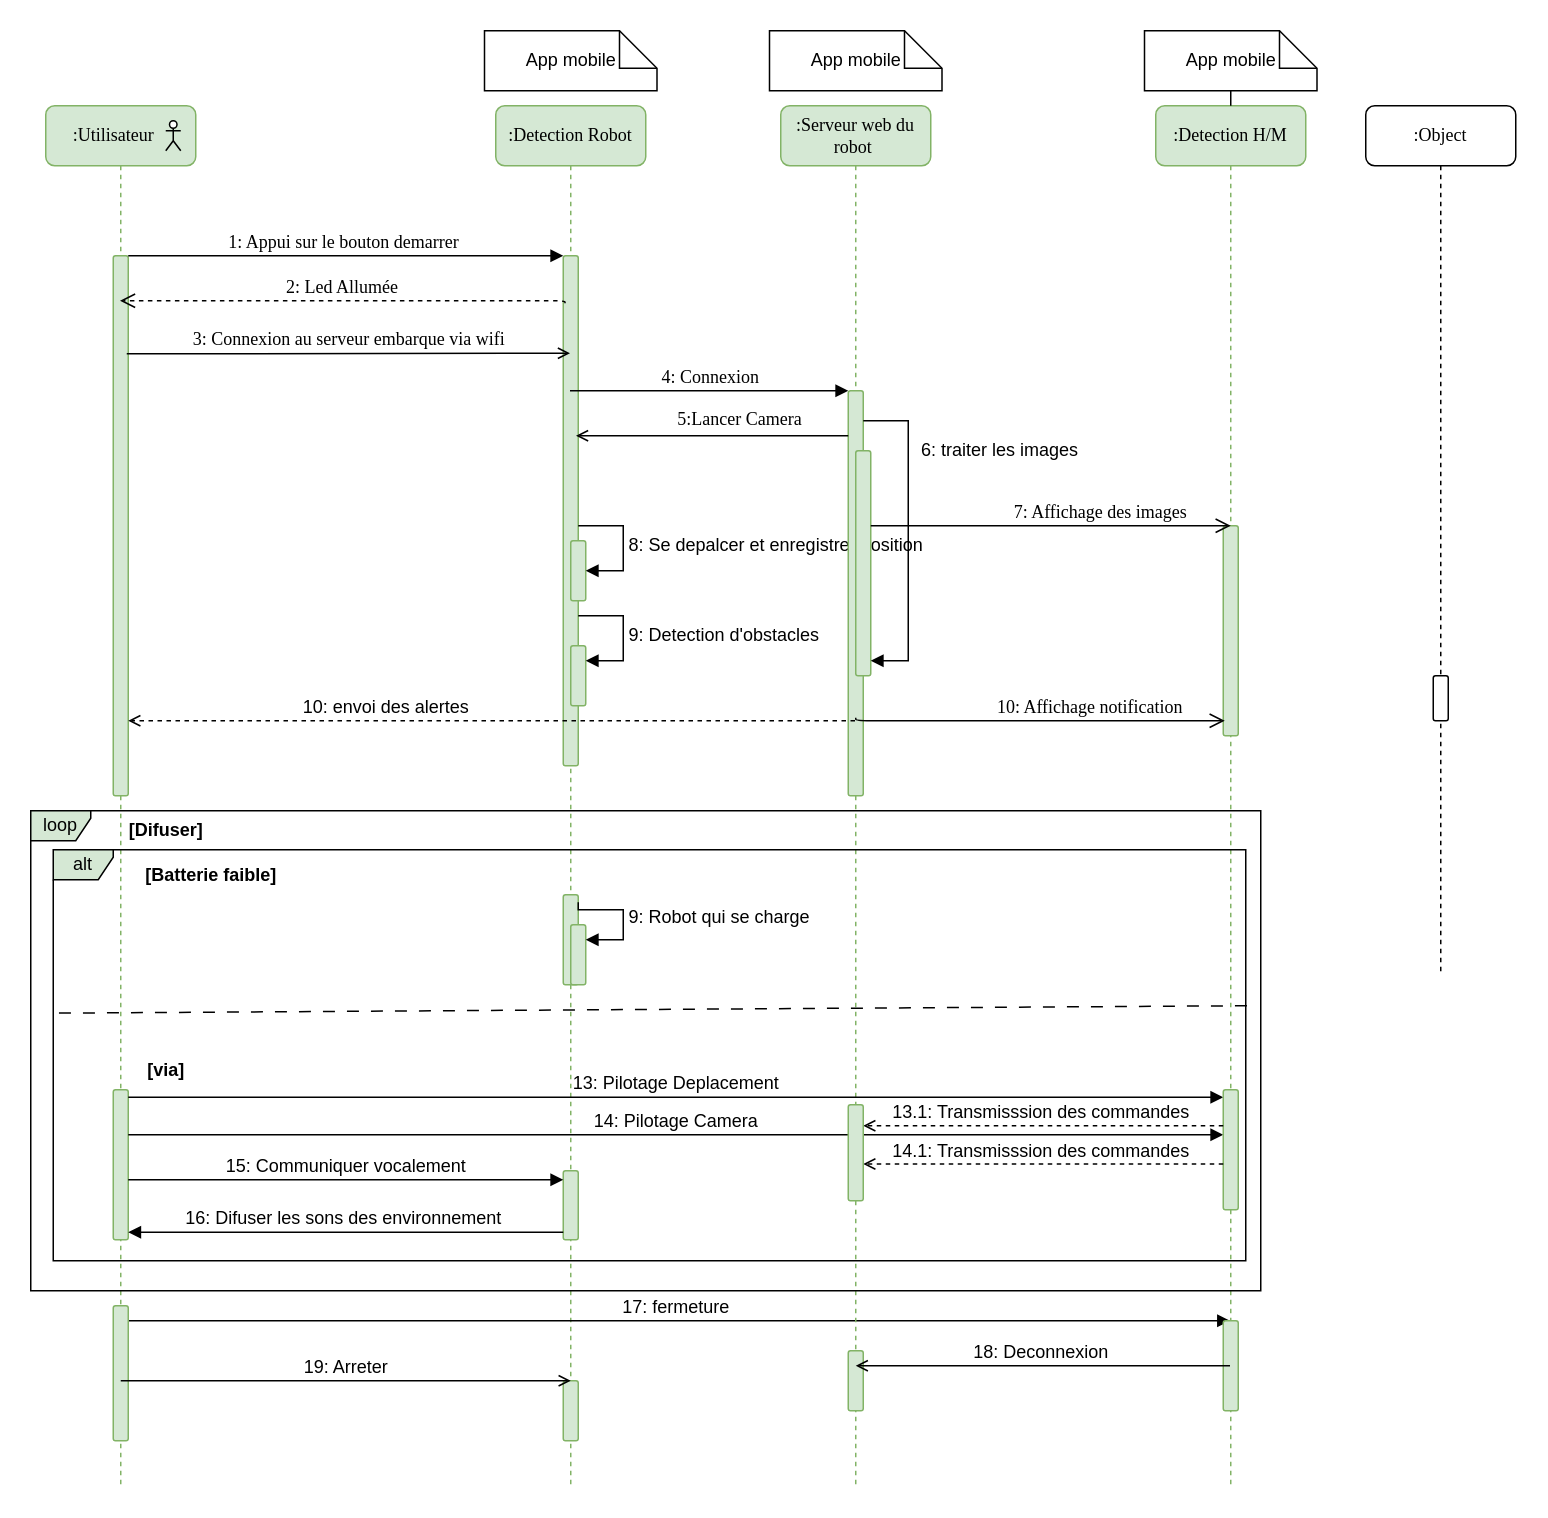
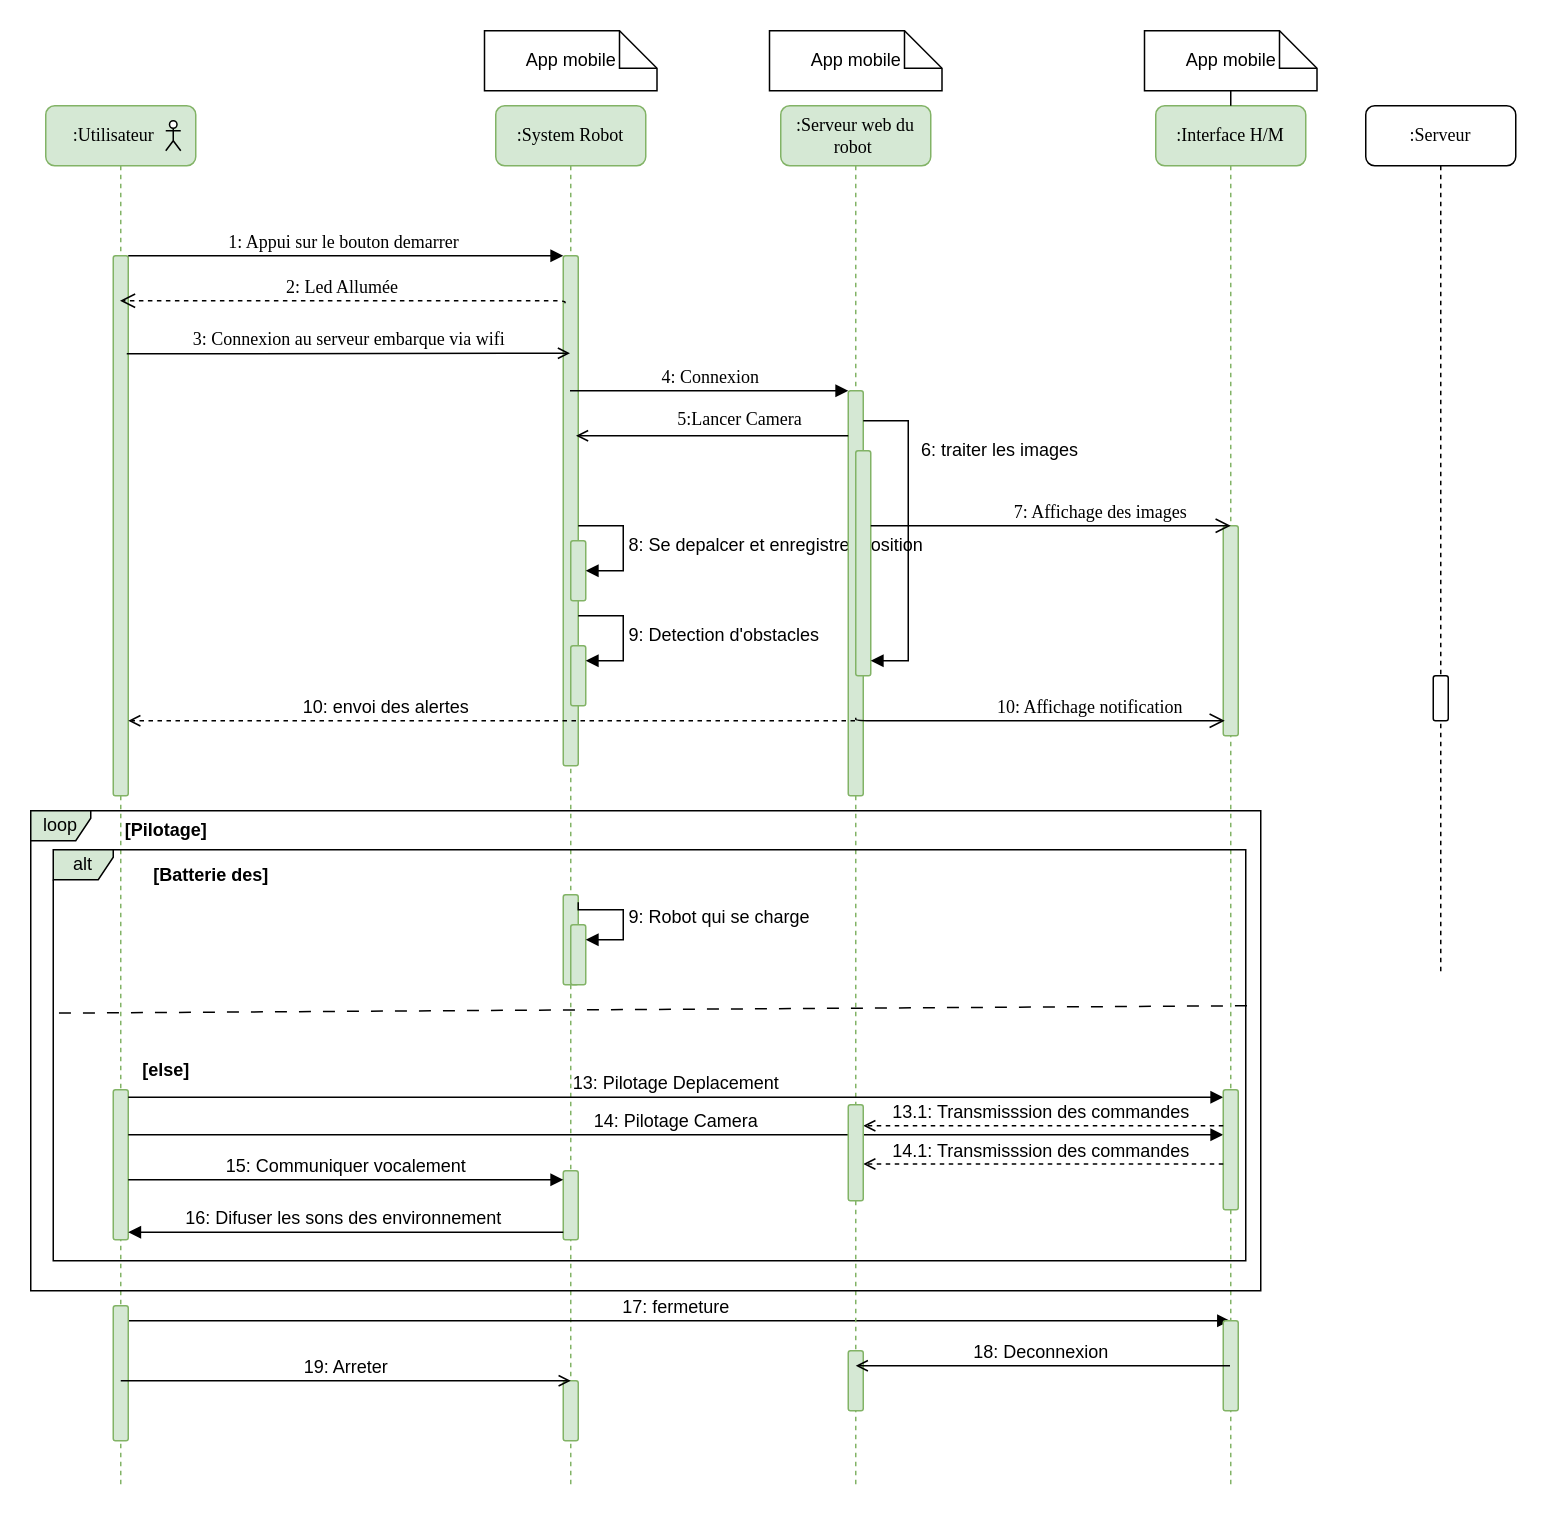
(571, 136) -> (571, 136)
(1231, 136) -> (1231, 136)
(1441, 136) -> (1441, 136)
(167, 830) -> (167, 830)
(212, 875) -> (212, 875)
(167, 1070) -> (167, 1070)
